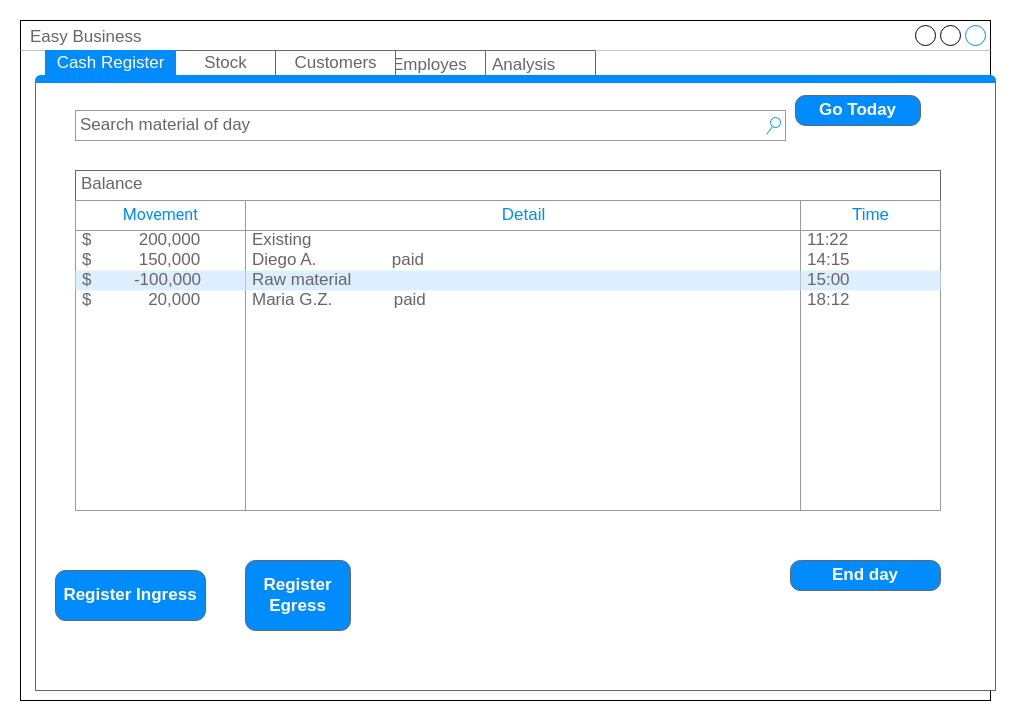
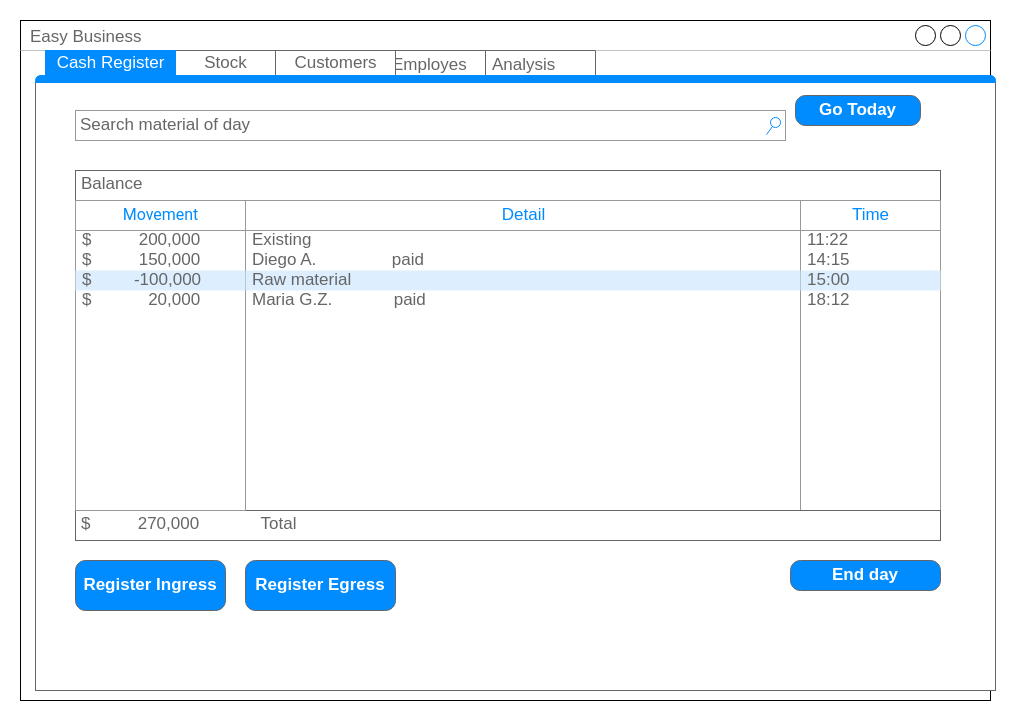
none -> (508, 526)
(131, 596) -> (151, 586)
(298, 596) -> (321, 586)
